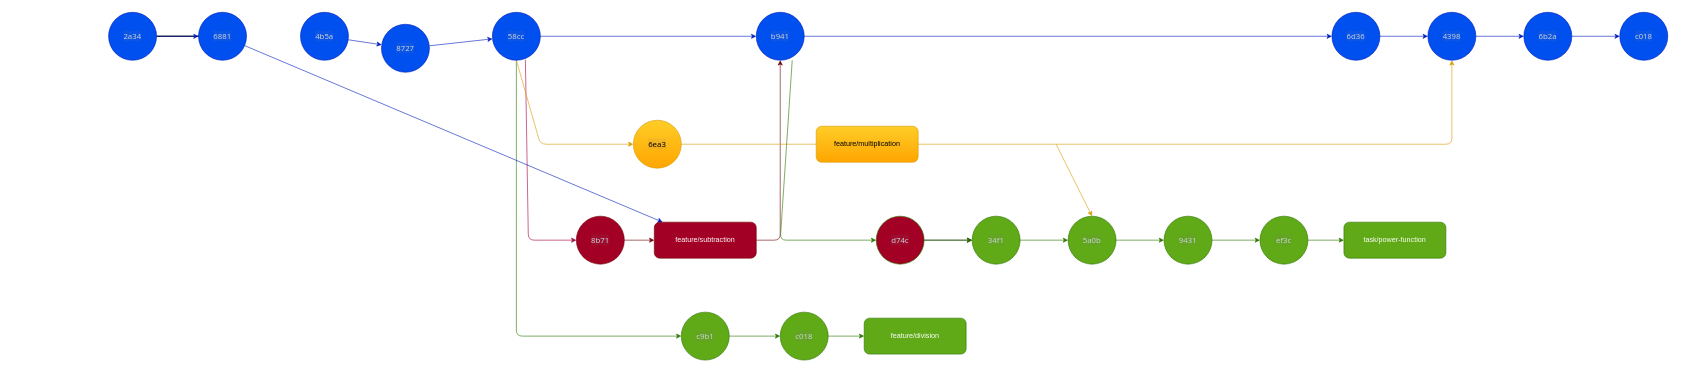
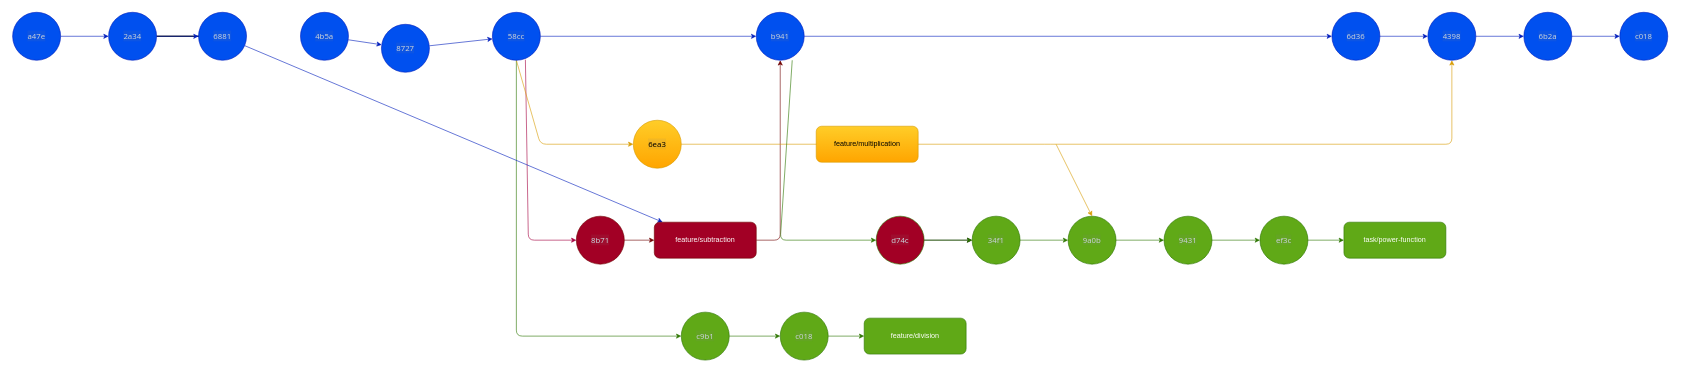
none -> (36, 36)
none -> (61, 36)
(1092, 240) -> (1092, 240)
